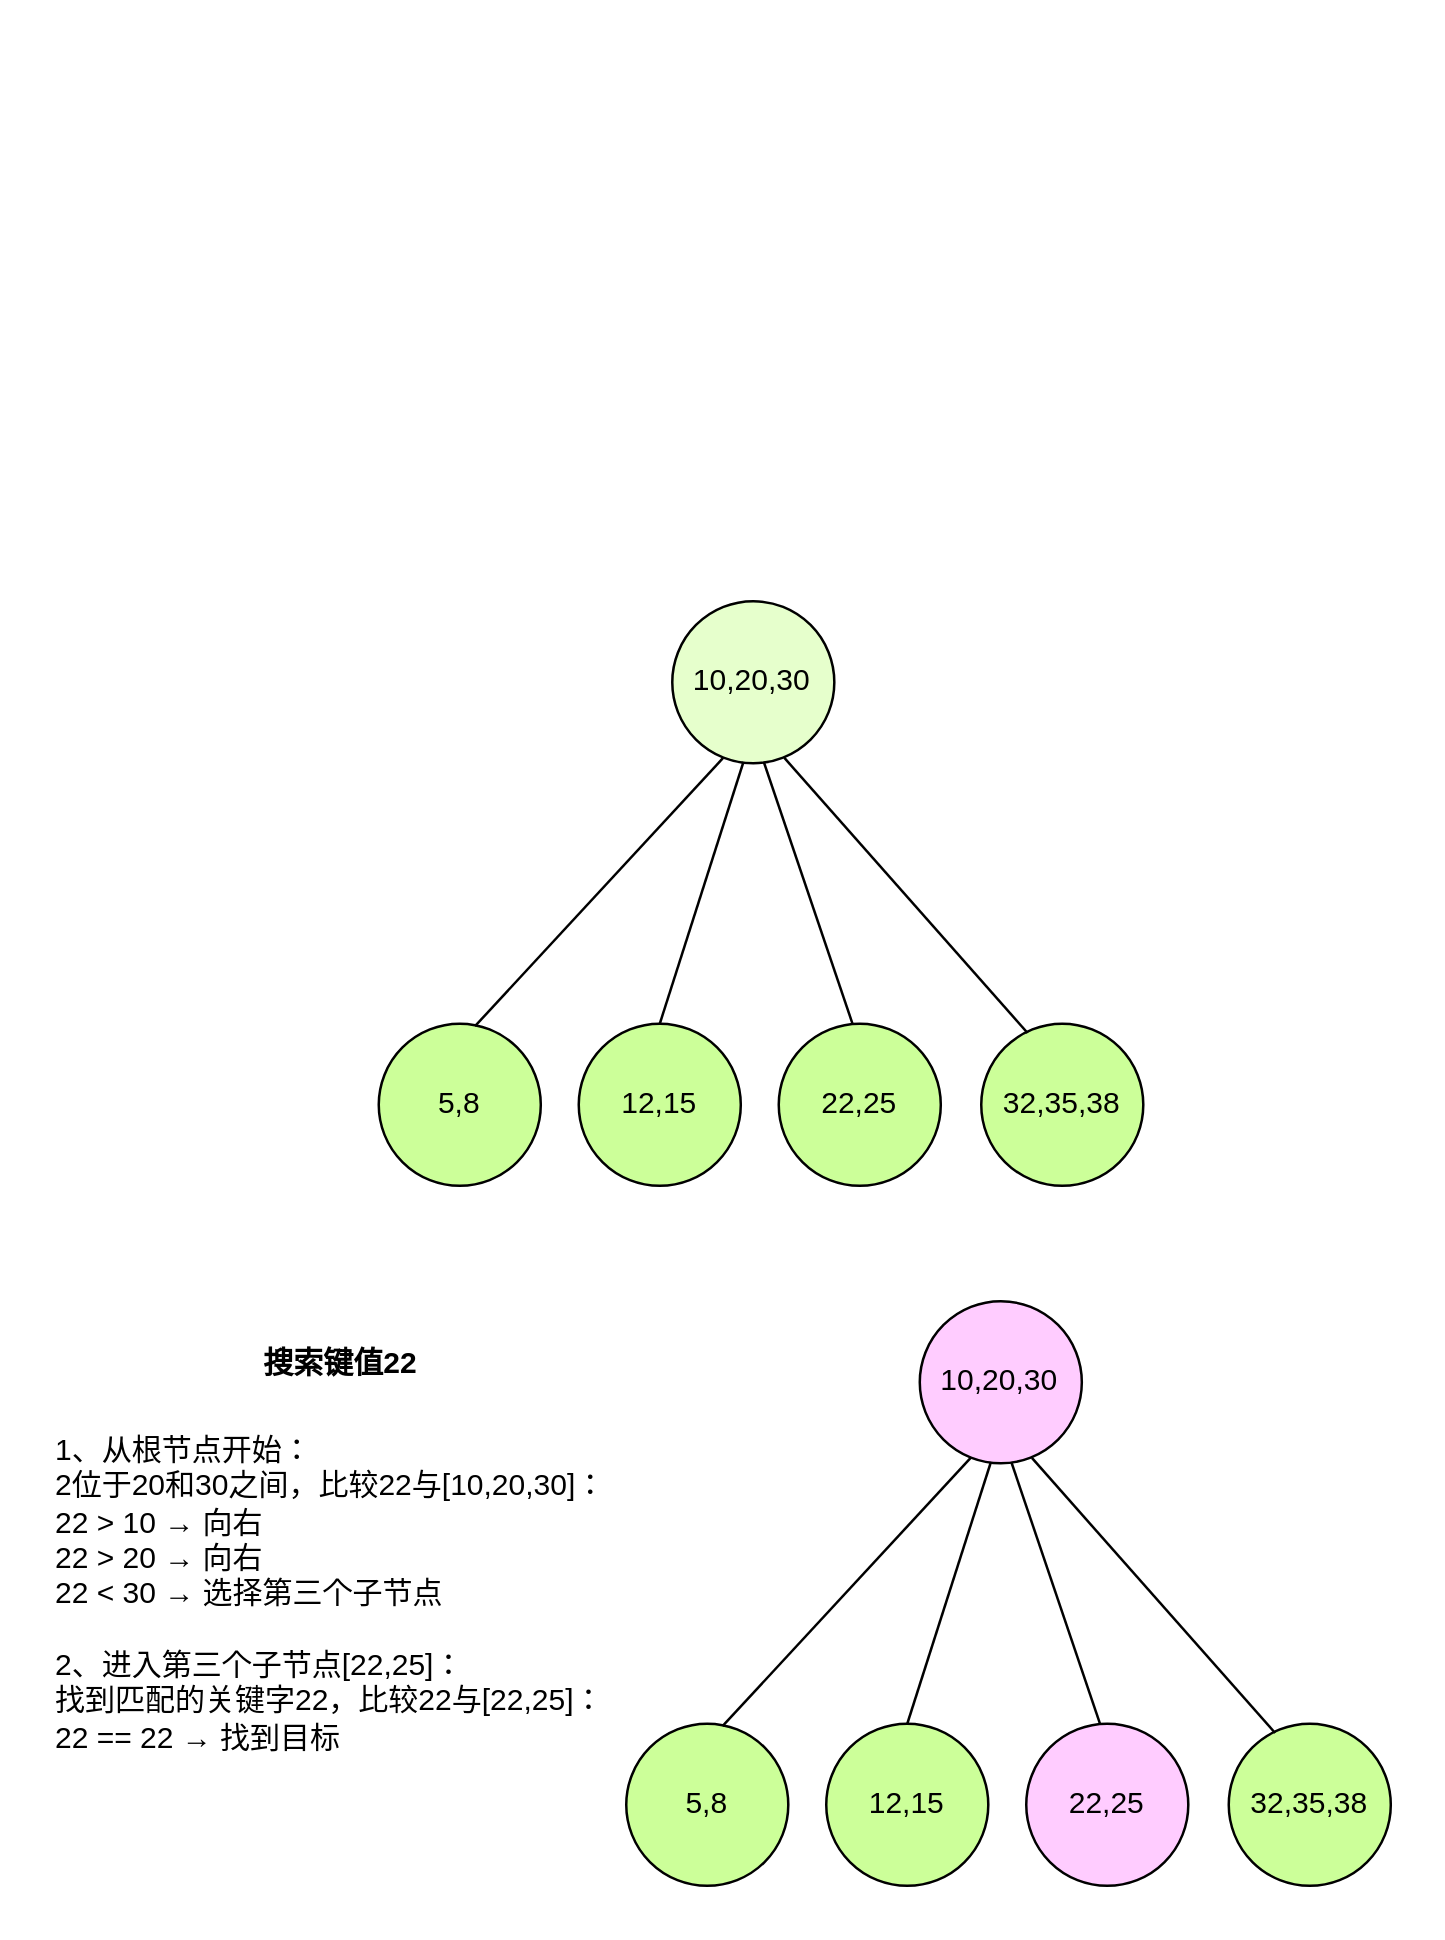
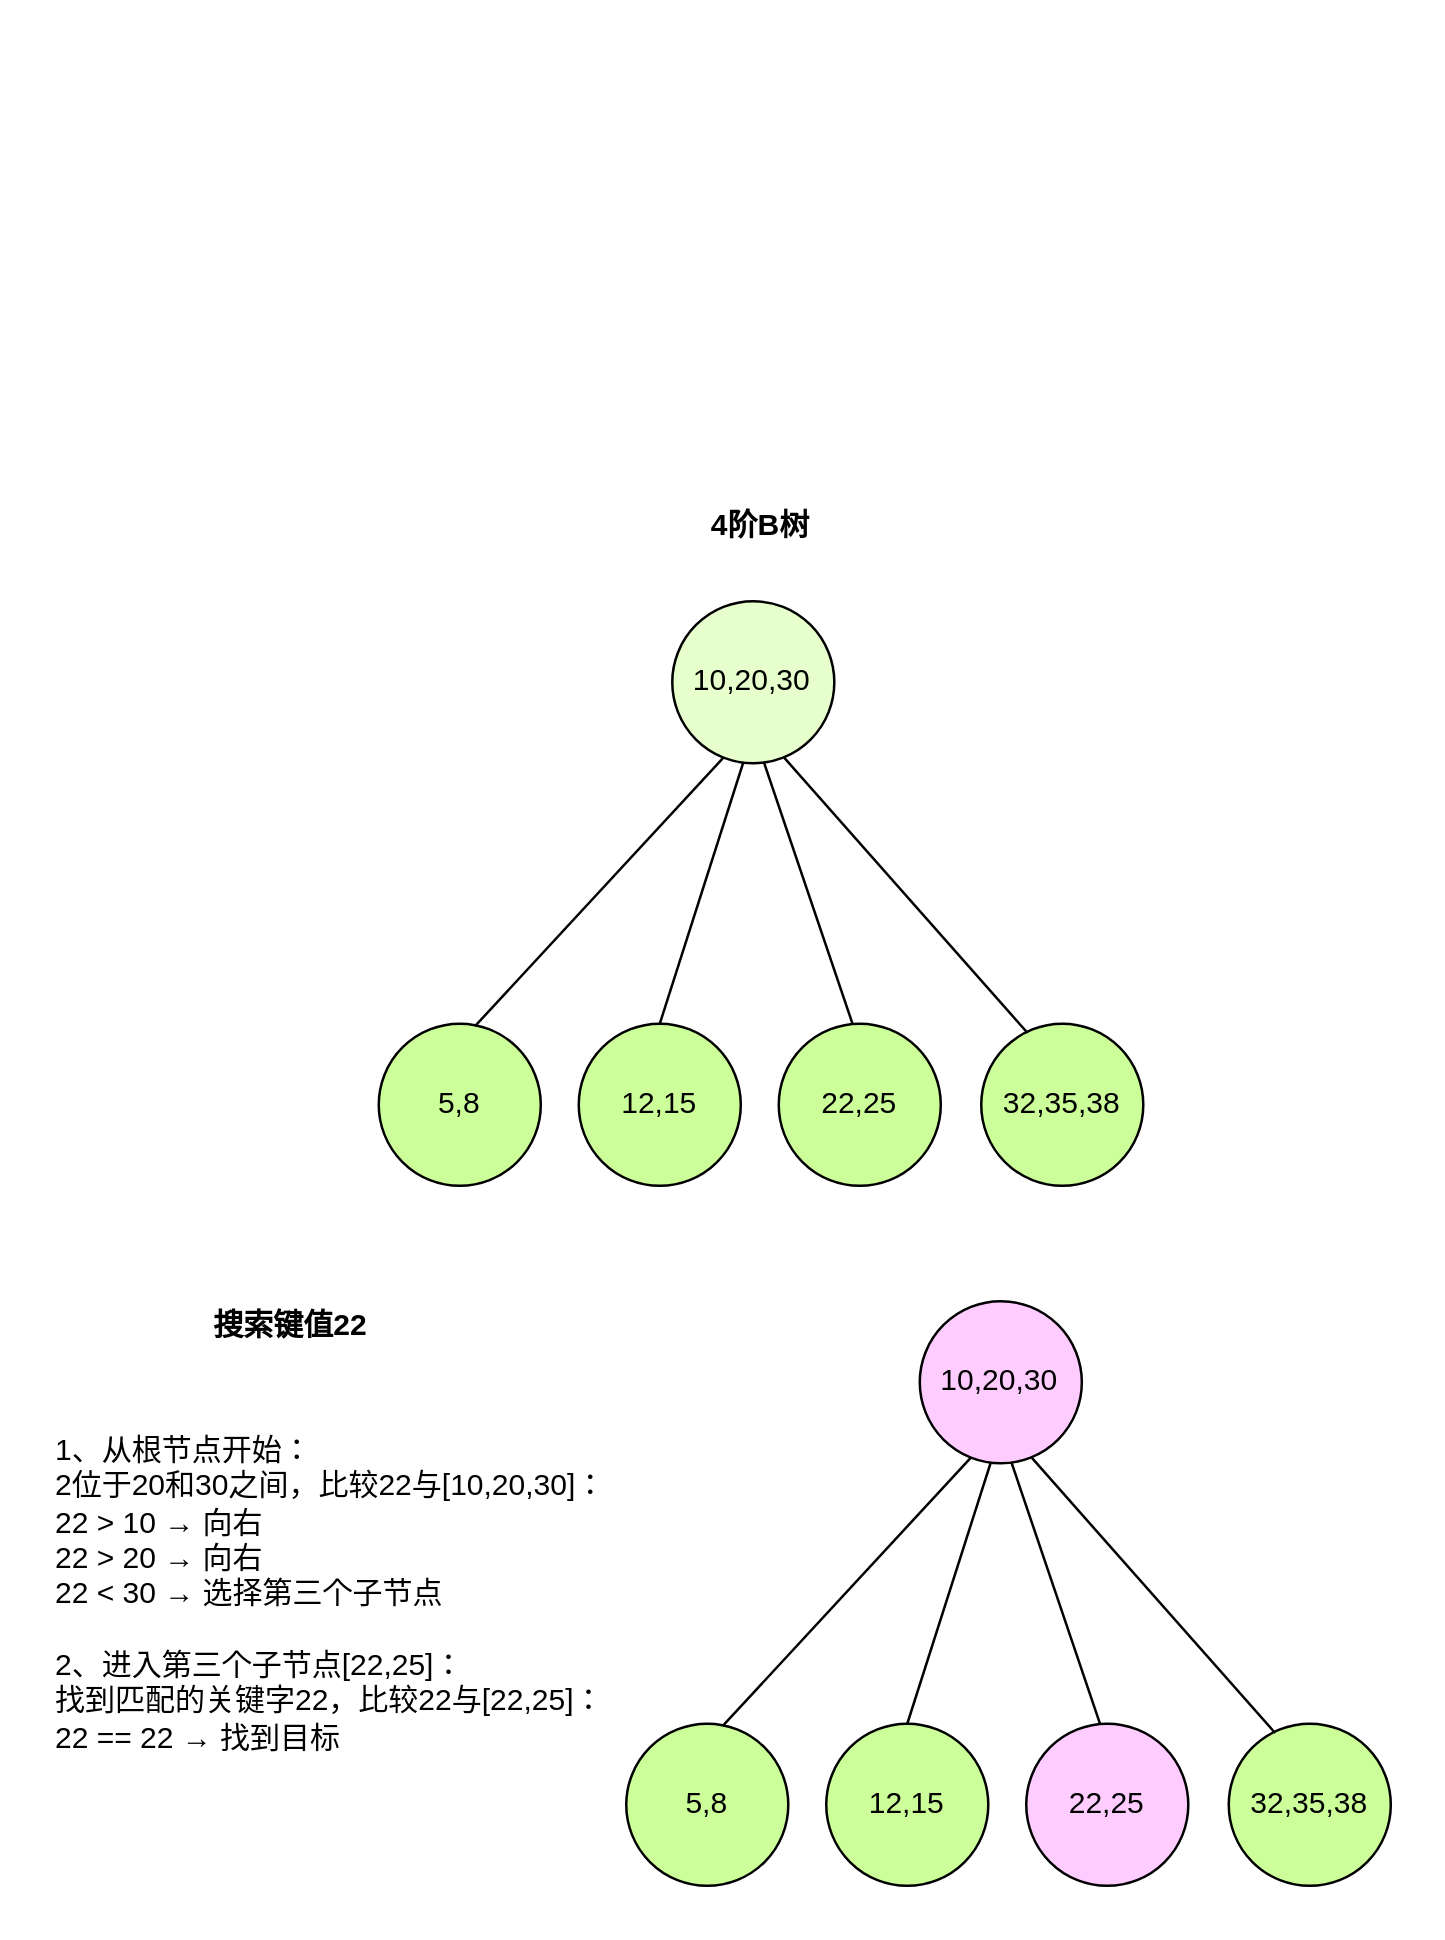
none -> (761, 526)
(341, 1364) -> (291, 1326)
